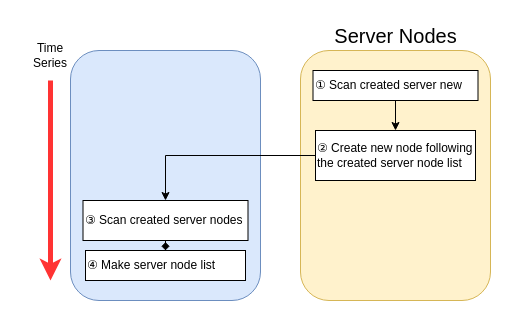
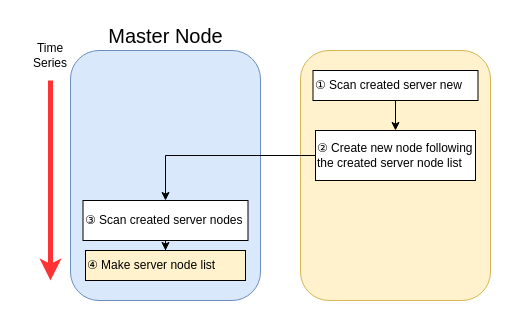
none -> (166, 36)
(396, 36) -> none
(166, 241) -> (166, 242)
(166, 266) -> (166, 266)
